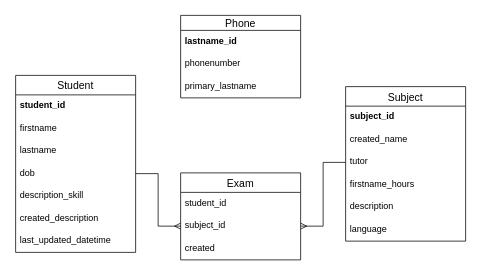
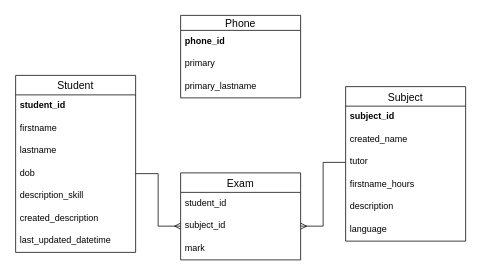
(210, 41) -> (203, 41)
(212, 63) -> (201, 63)
(202, 248) -> (195, 248)
